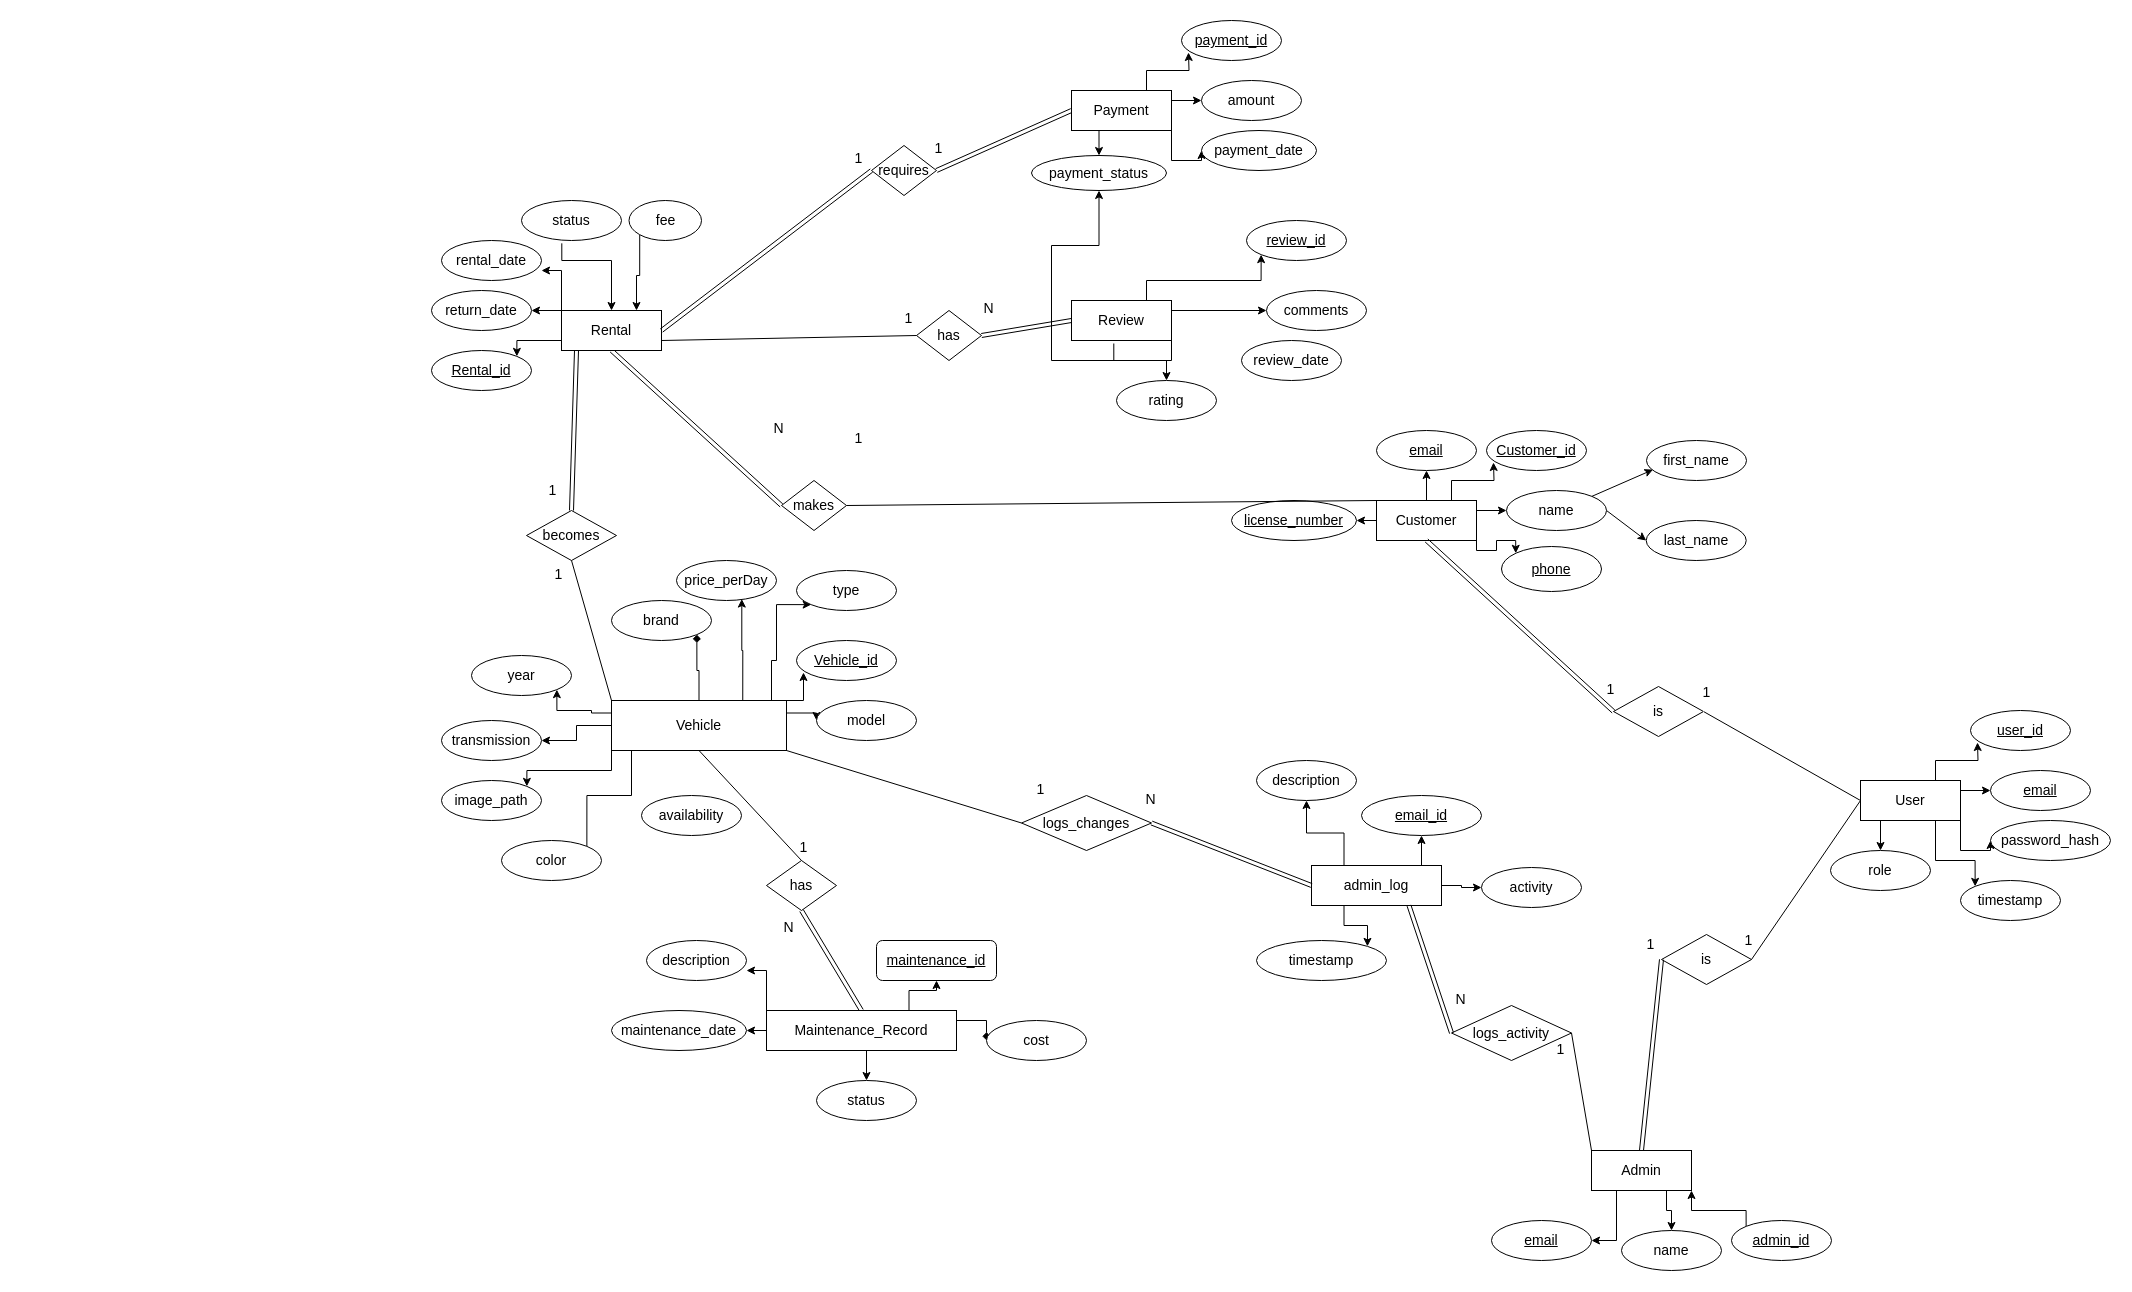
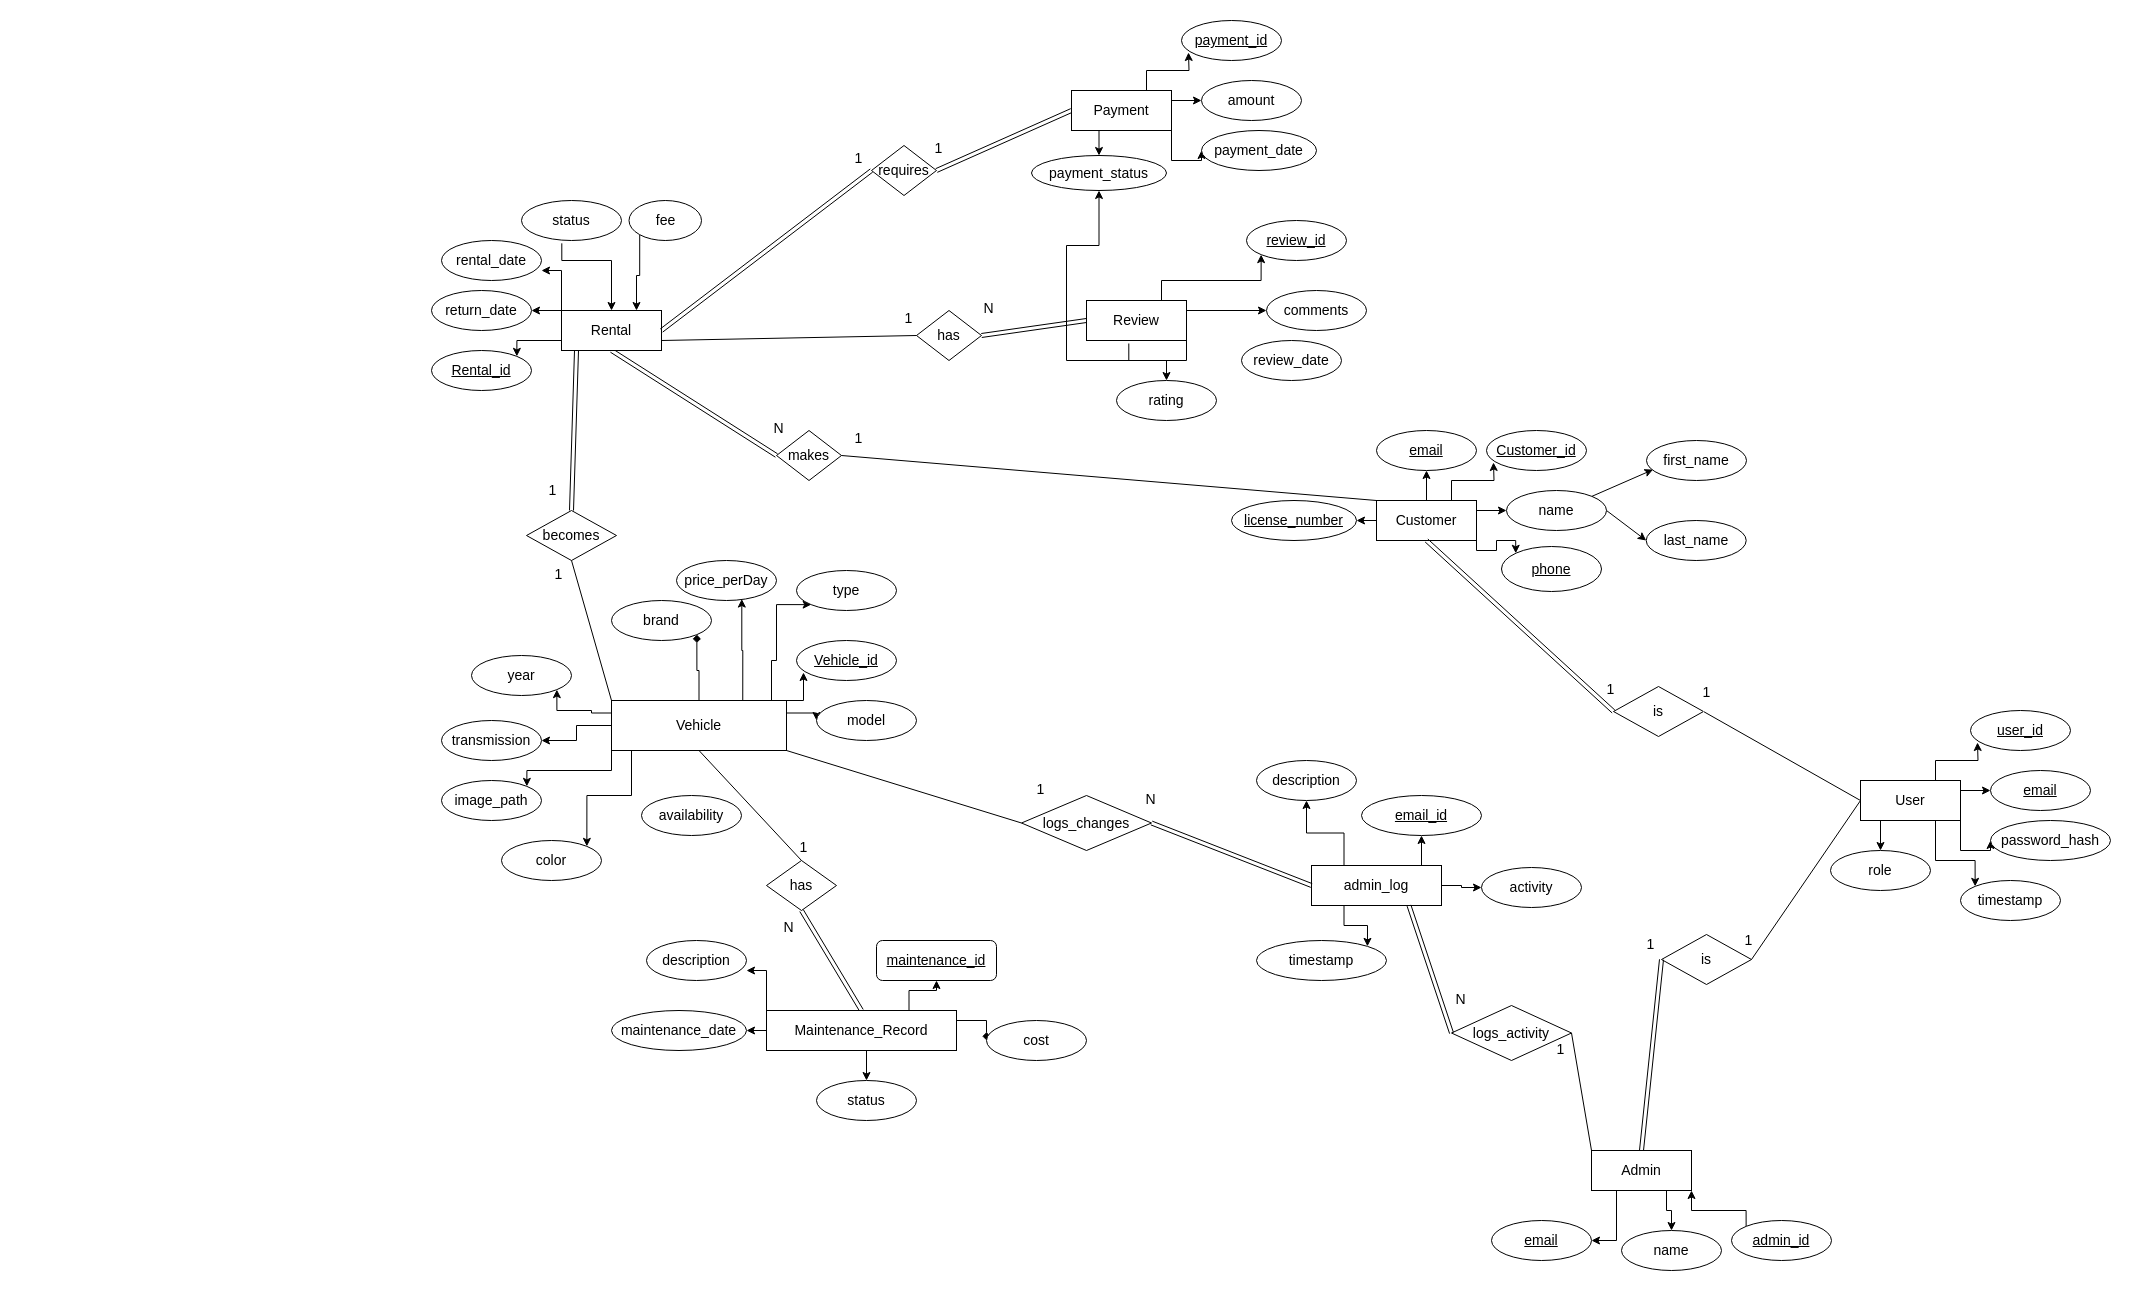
(1122, 321) -> (1137, 321)
(814, 506) -> (809, 456)
(587, 840) -> (587, 838)
